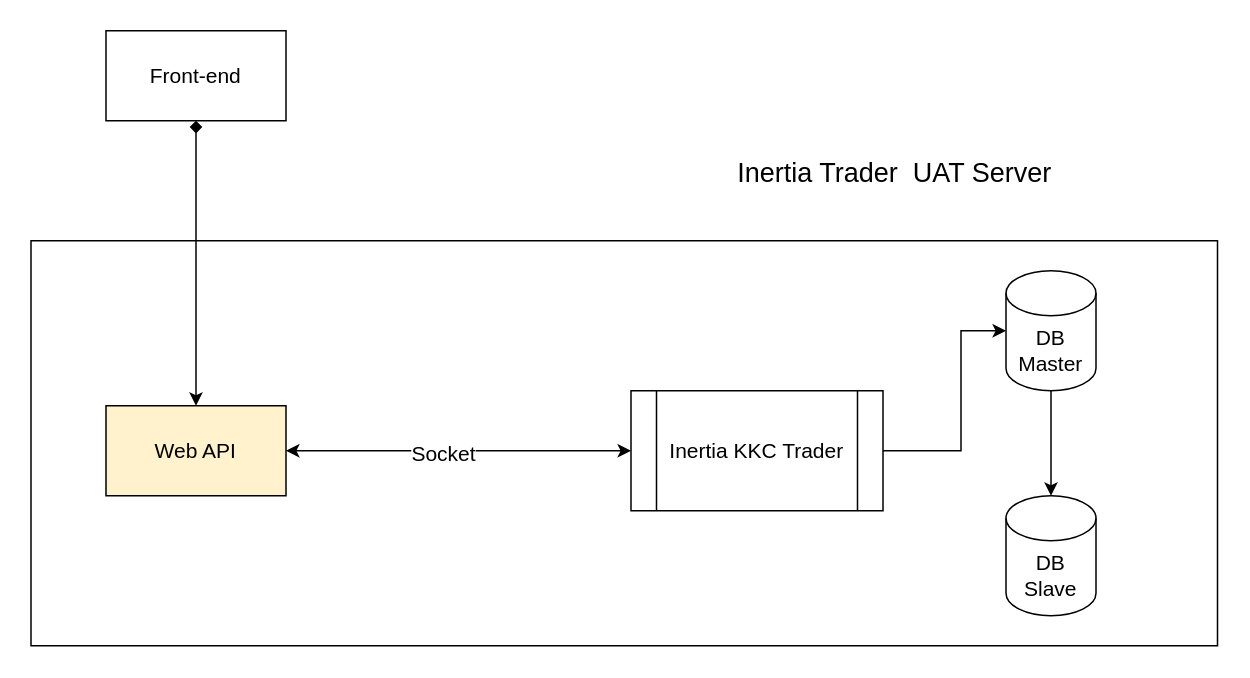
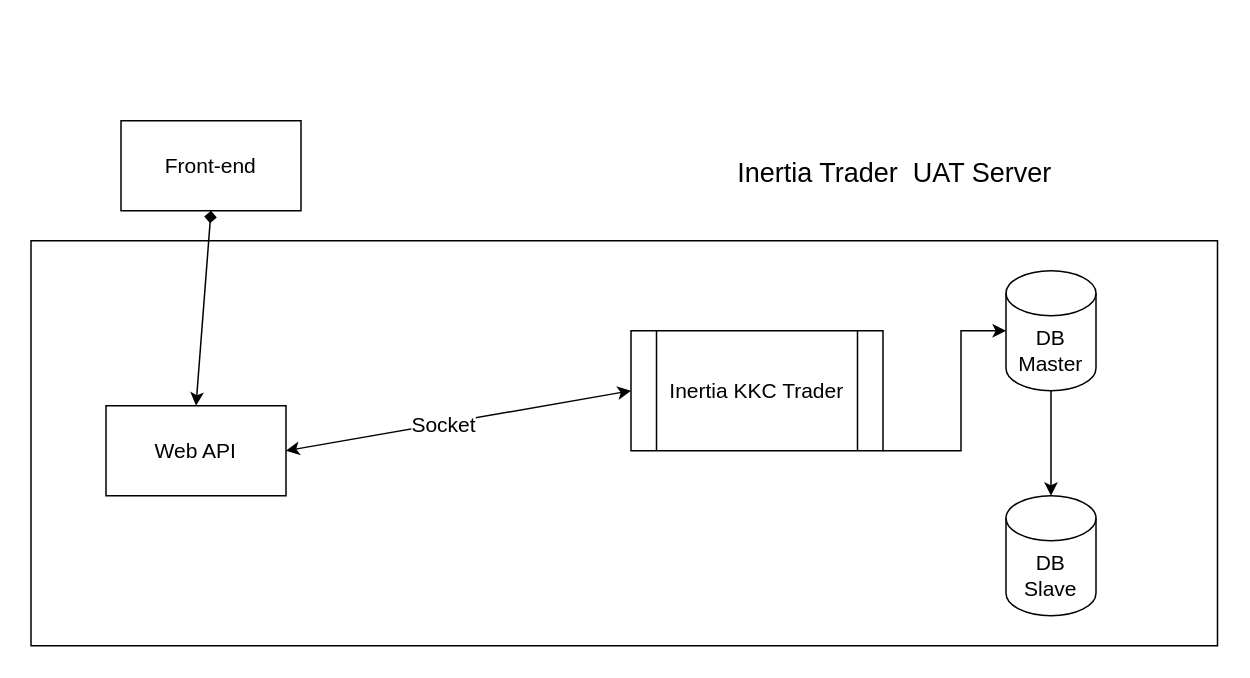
(196, 76) -> (211, 166)
(196, 451) -> (196, 451)
(757, 451) -> (757, 391)
